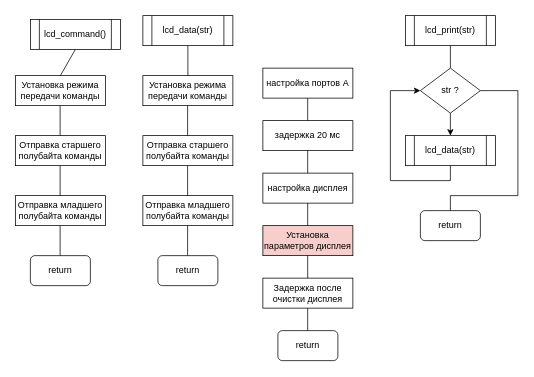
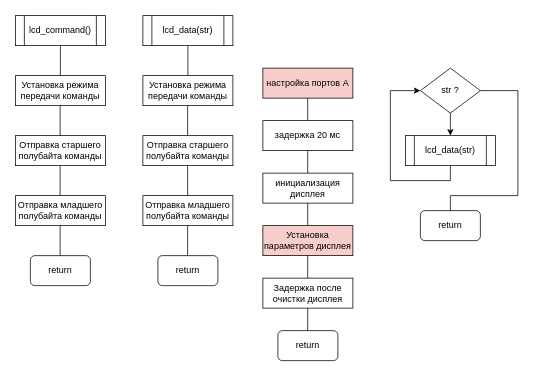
(450, 30) -> none
(75, 34) -> (60, 30)
(450, 57) -> none
(308, 83) -> (308, 83)
(308, 188) -> (308, 188)
